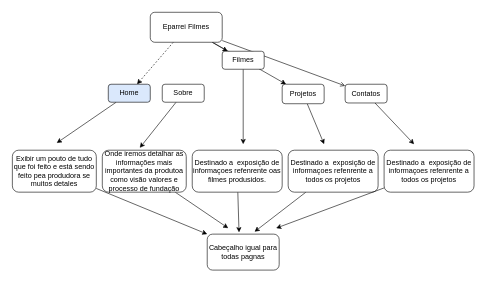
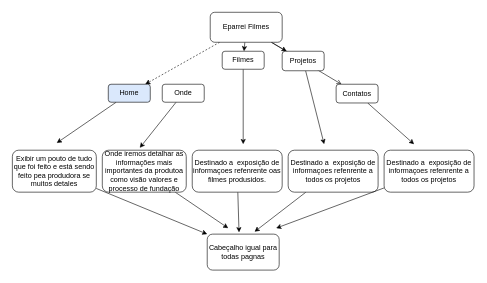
(186, 27) -> (246, 27)
(183, 93) -> (183, 93)
(303, 94) -> (303, 61)
(366, 94) -> (357, 94)
